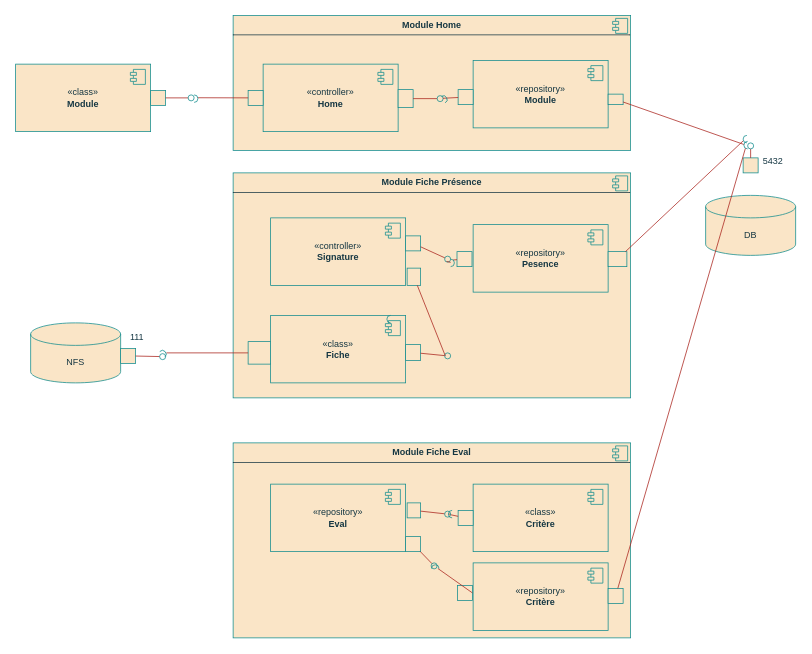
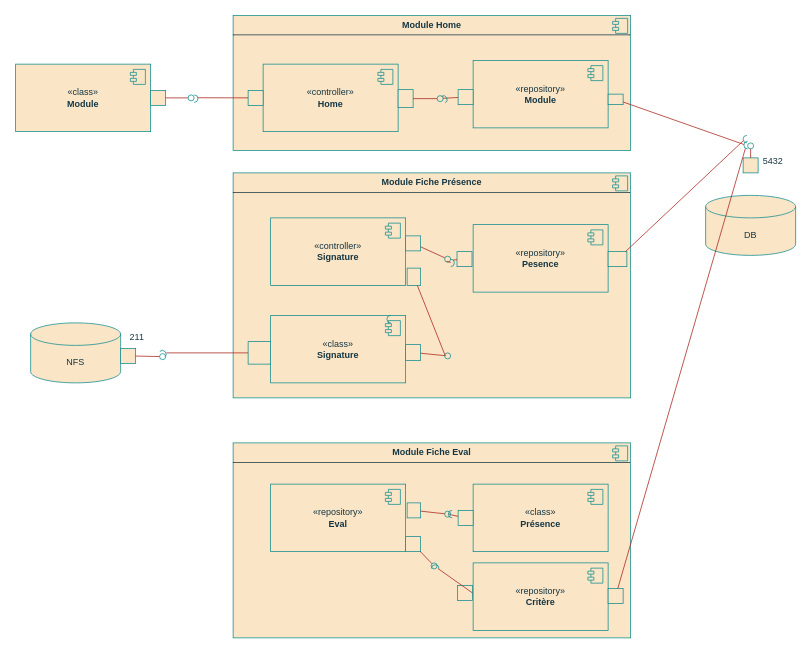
(137, 337) -> (137, 337)
(338, 349) -> (338, 349)
(540, 518) -> (540, 518)
